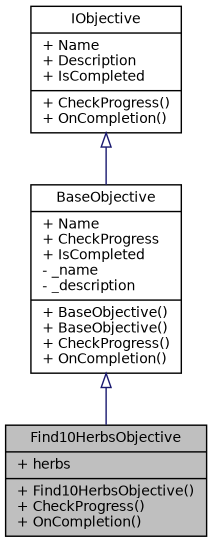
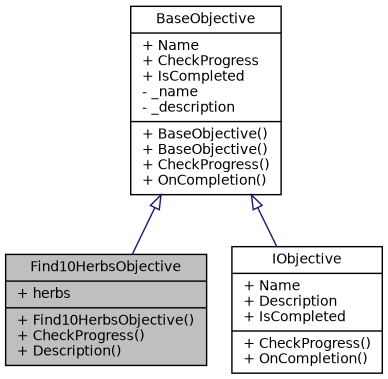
(106, 166) -> (267, 227)
(79, 522) -> (70, 351)
